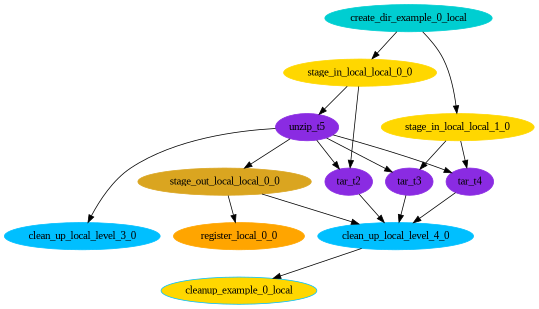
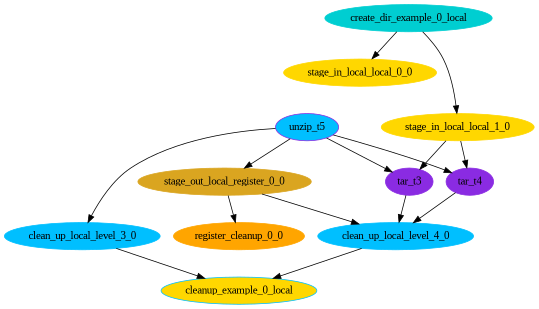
(336, 98) -> none
(307, 127) -> (307, 127)
(225, 182) -> (225, 182)
(349, 182) -> none
(239, 236) -> (239, 236)
none -> (157, 262)
